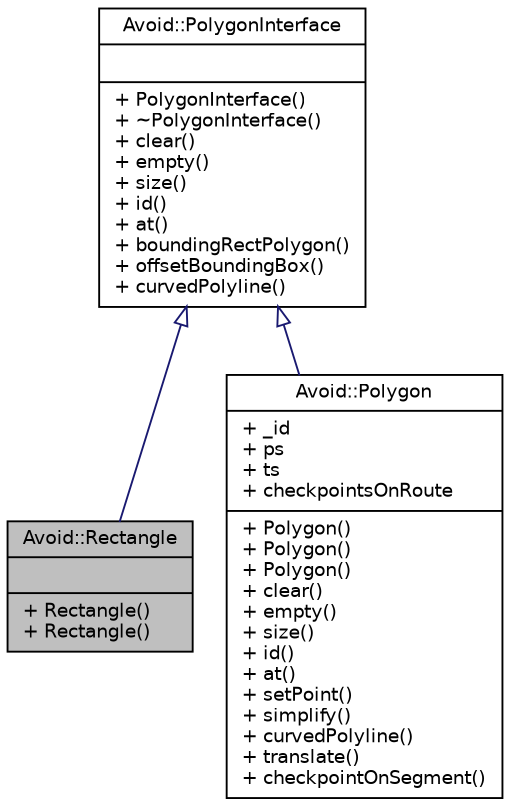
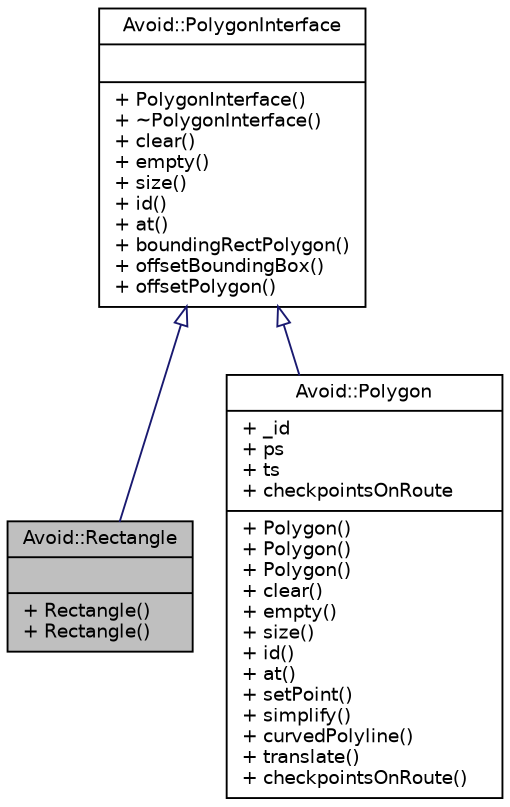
(200, 287) -> (196, 287)
(365, 778) -> (355, 778)
